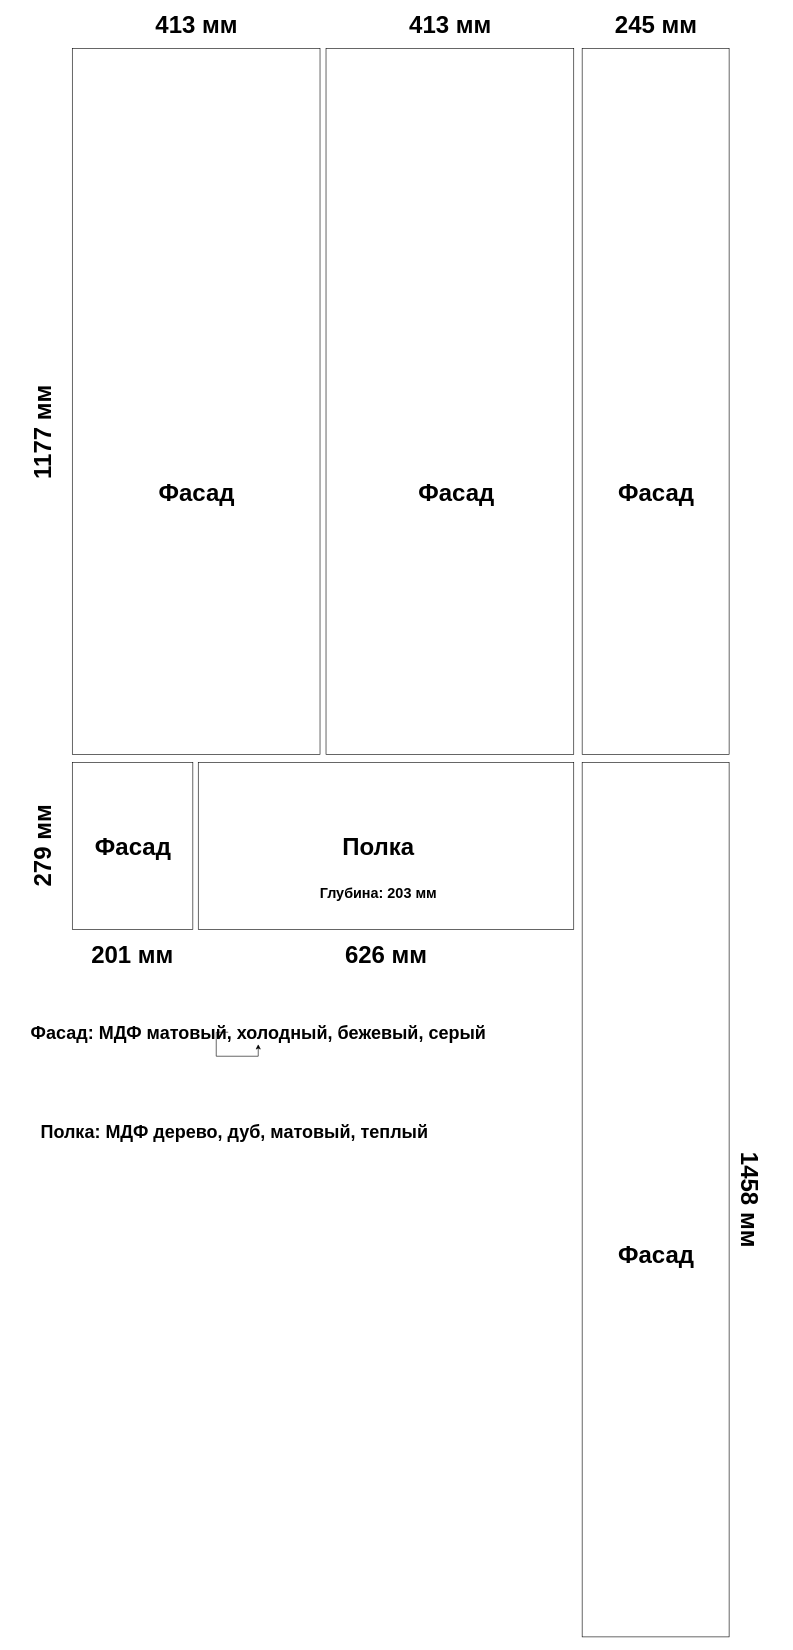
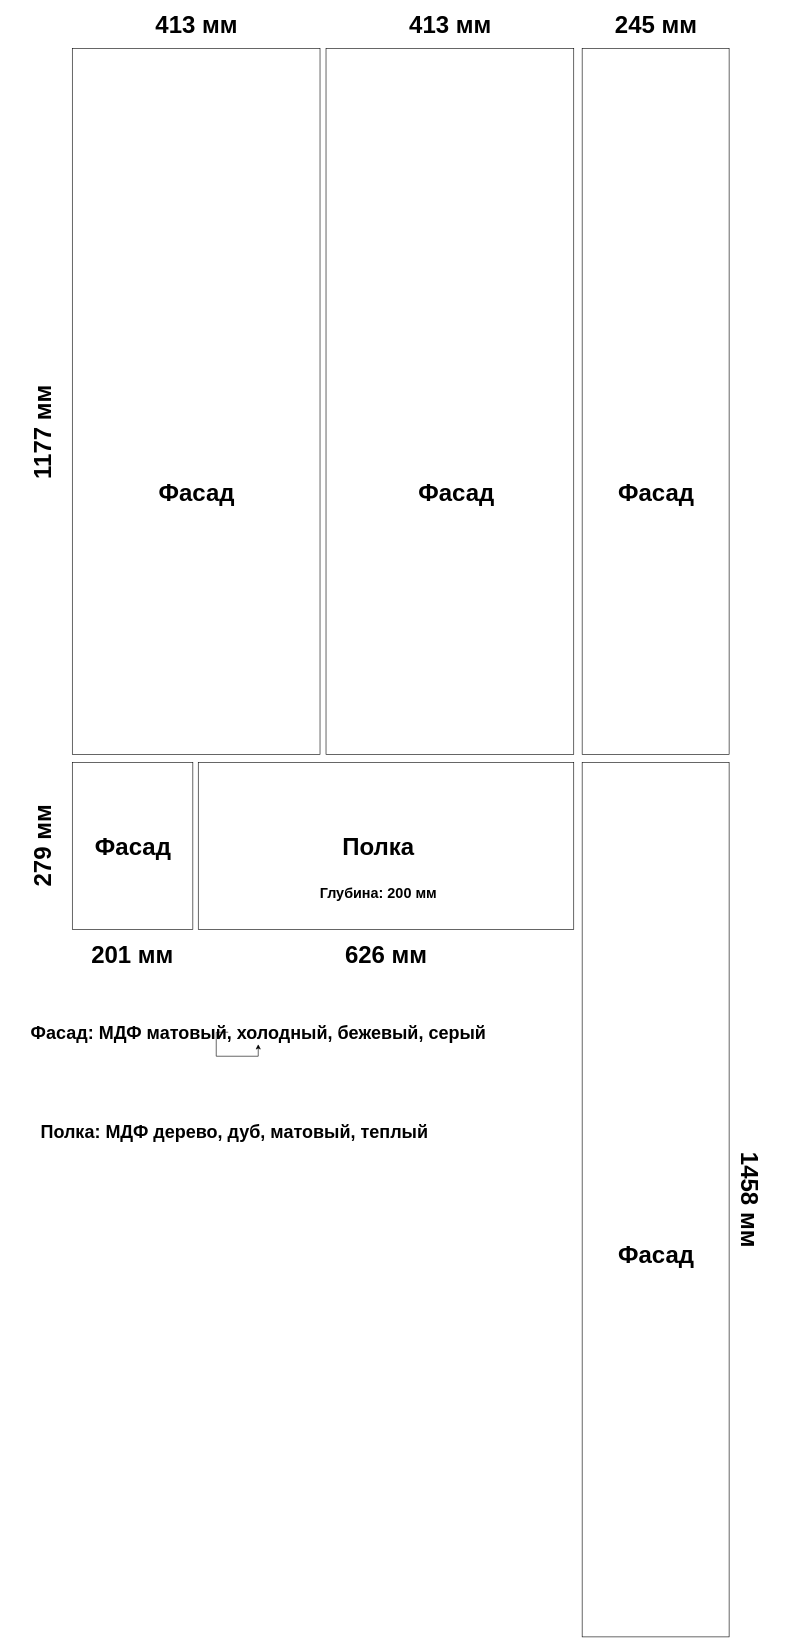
(379, 891) -> (379, 891)
